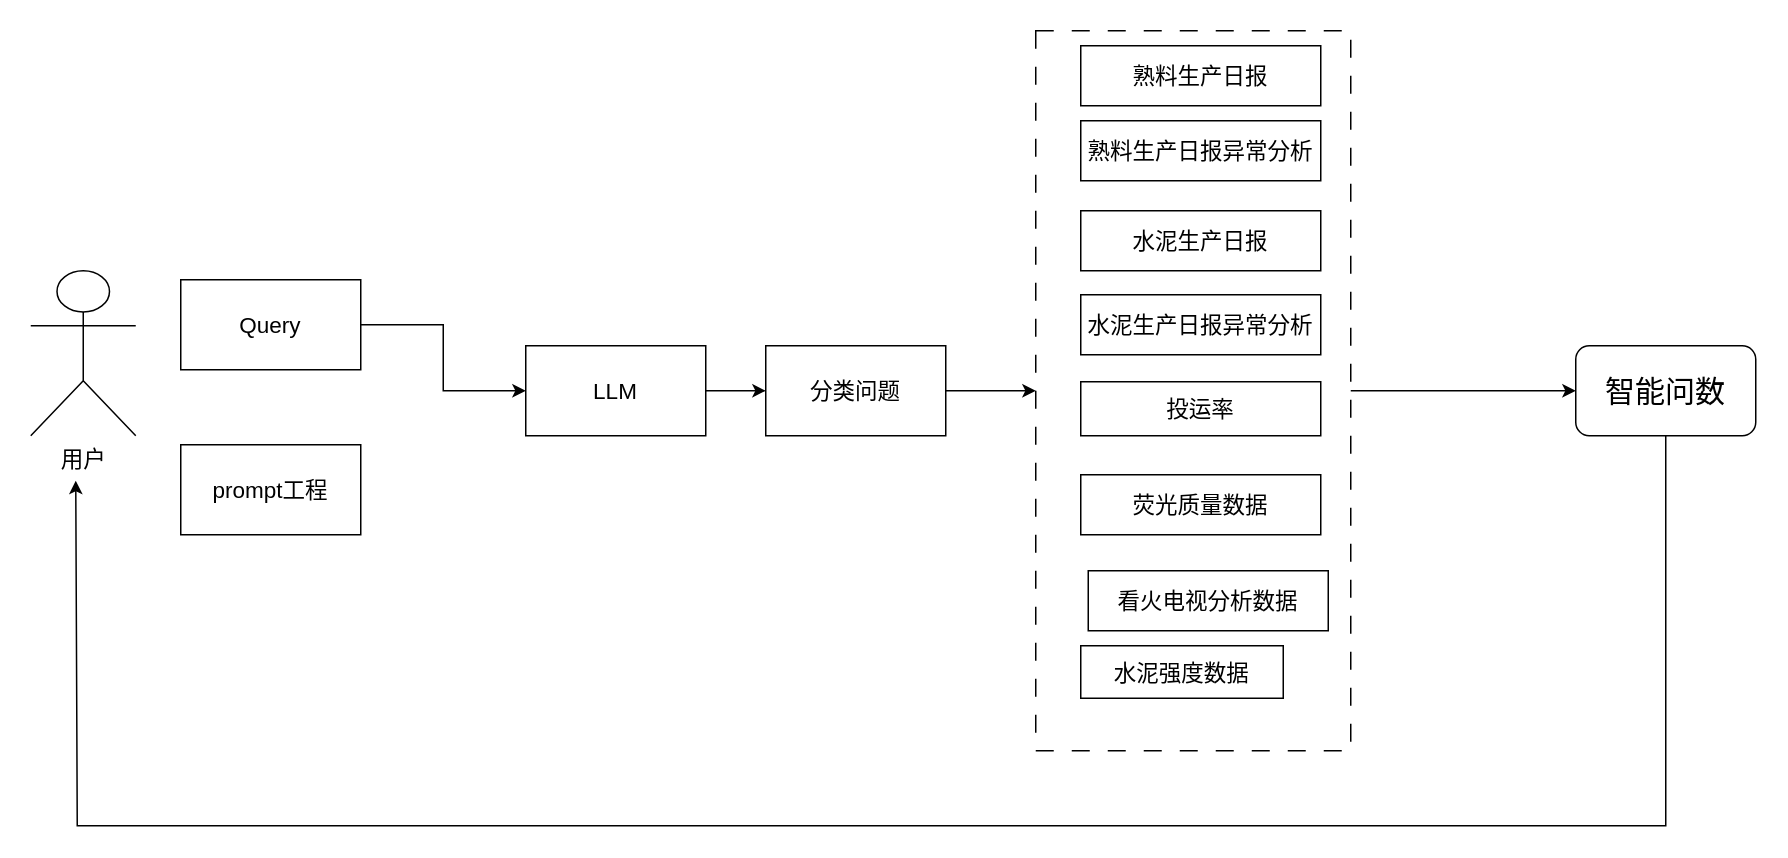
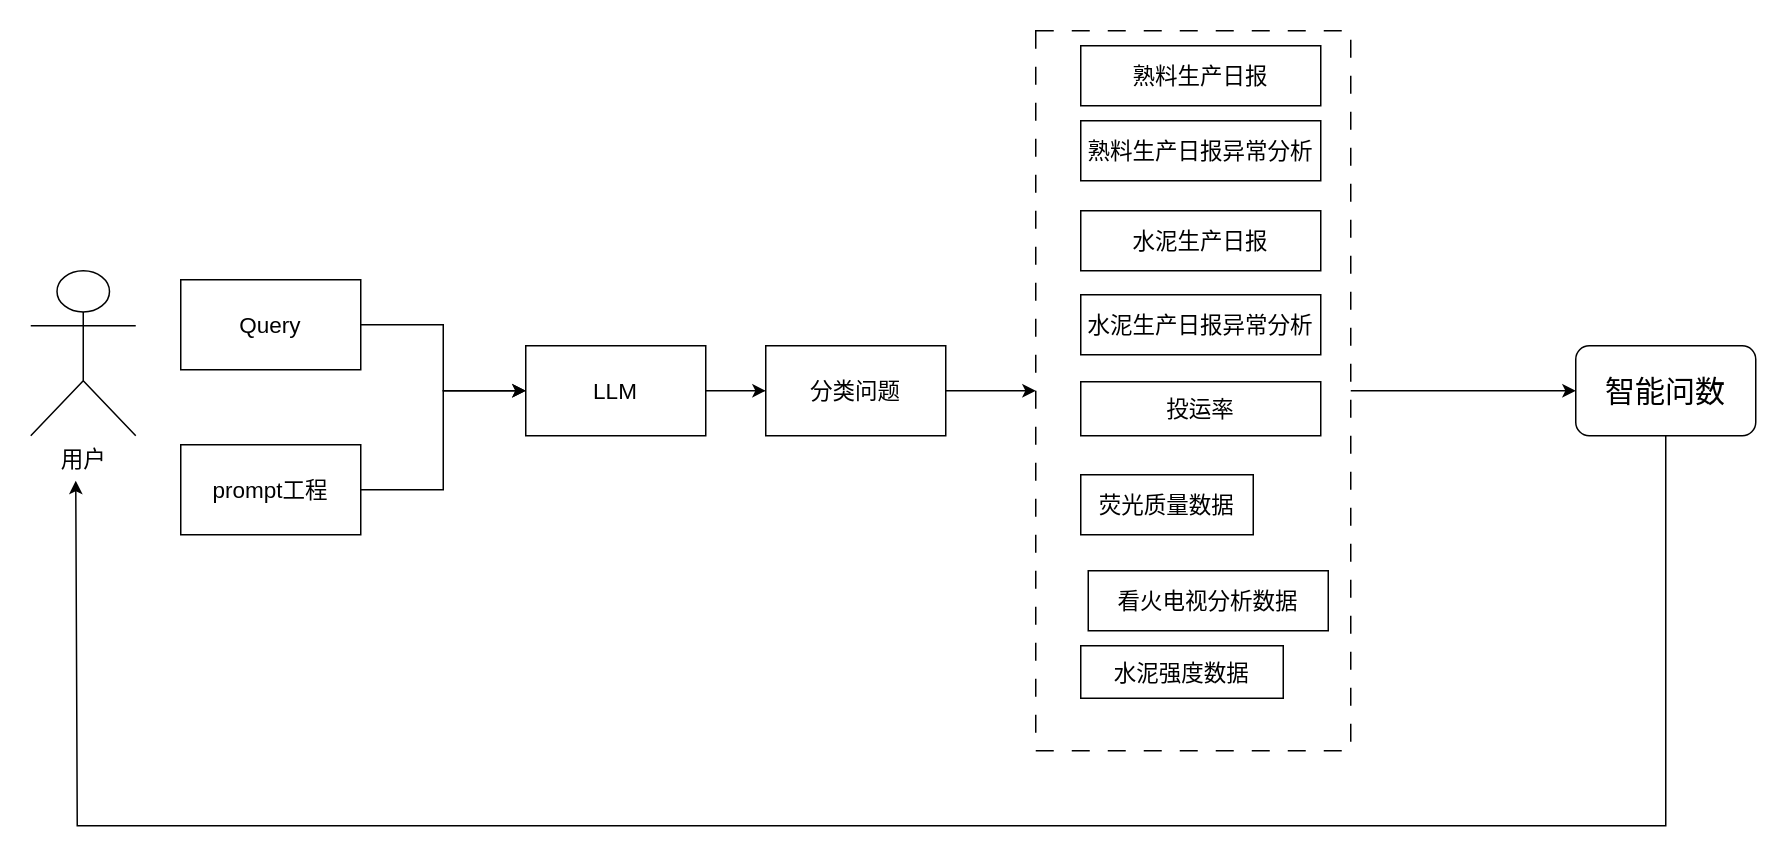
none -> (443, 483)
(1201, 505) -> (1167, 505)
